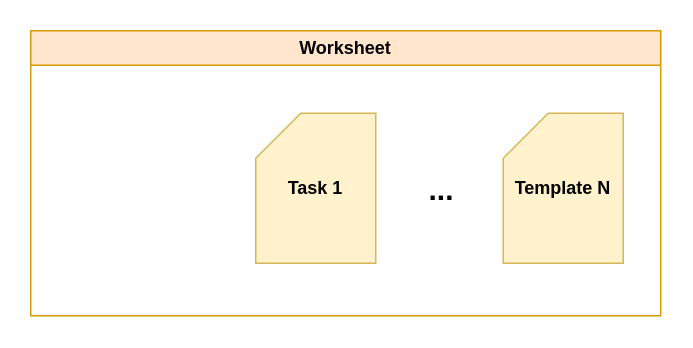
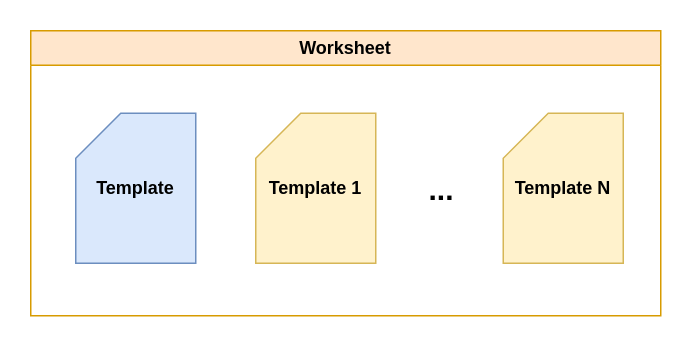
none -> (136, 188)
(316, 188) -> (316, 188)
